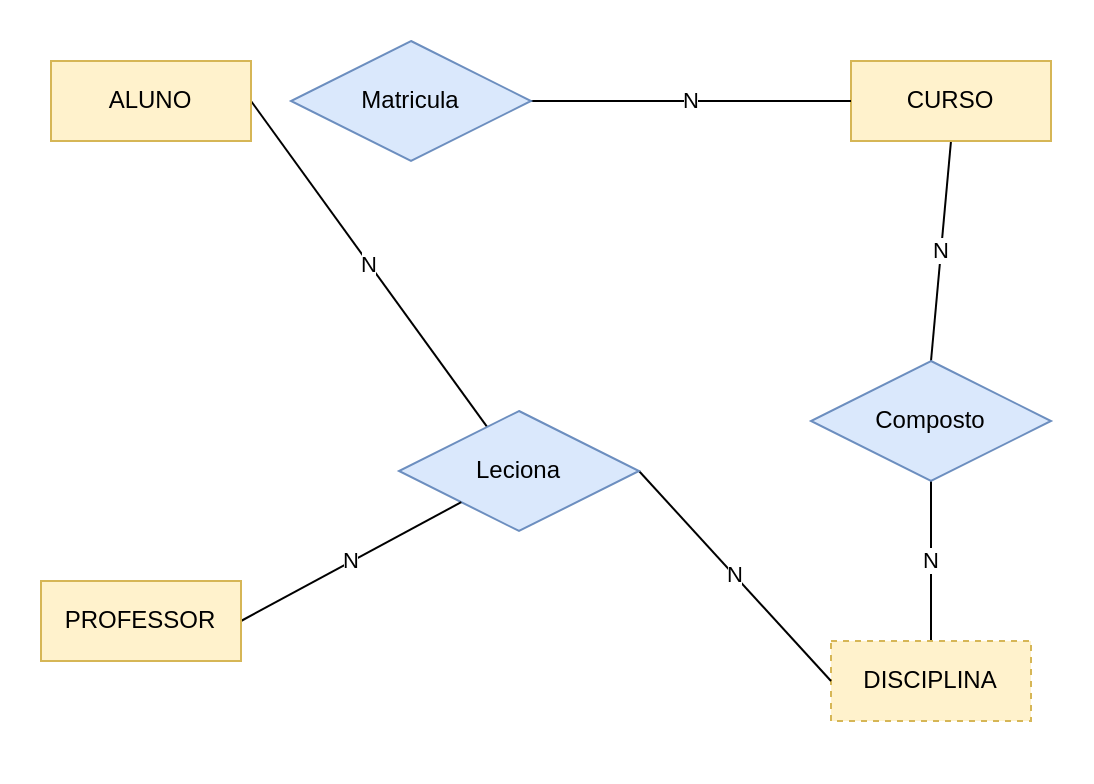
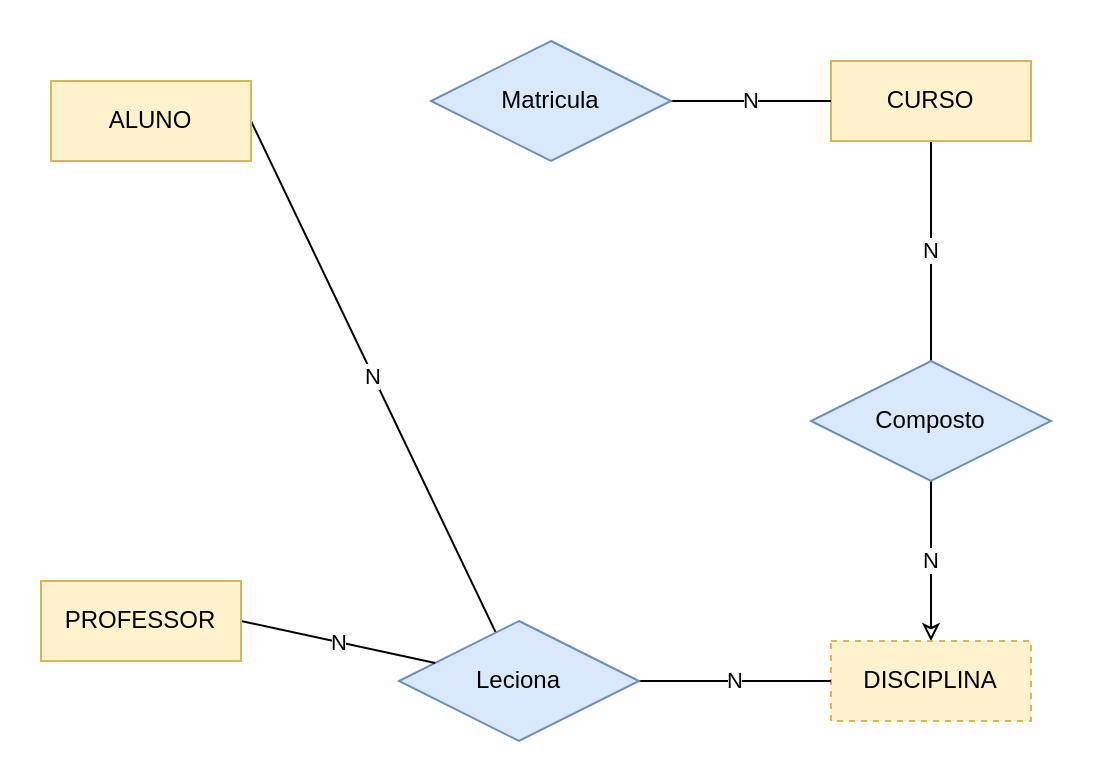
(151, 101) -> (151, 121)
(411, 101) -> (551, 101)
(951, 101) -> (931, 101)
(519, 471) -> (519, 681)
(931, 631) -> (931, 626)
